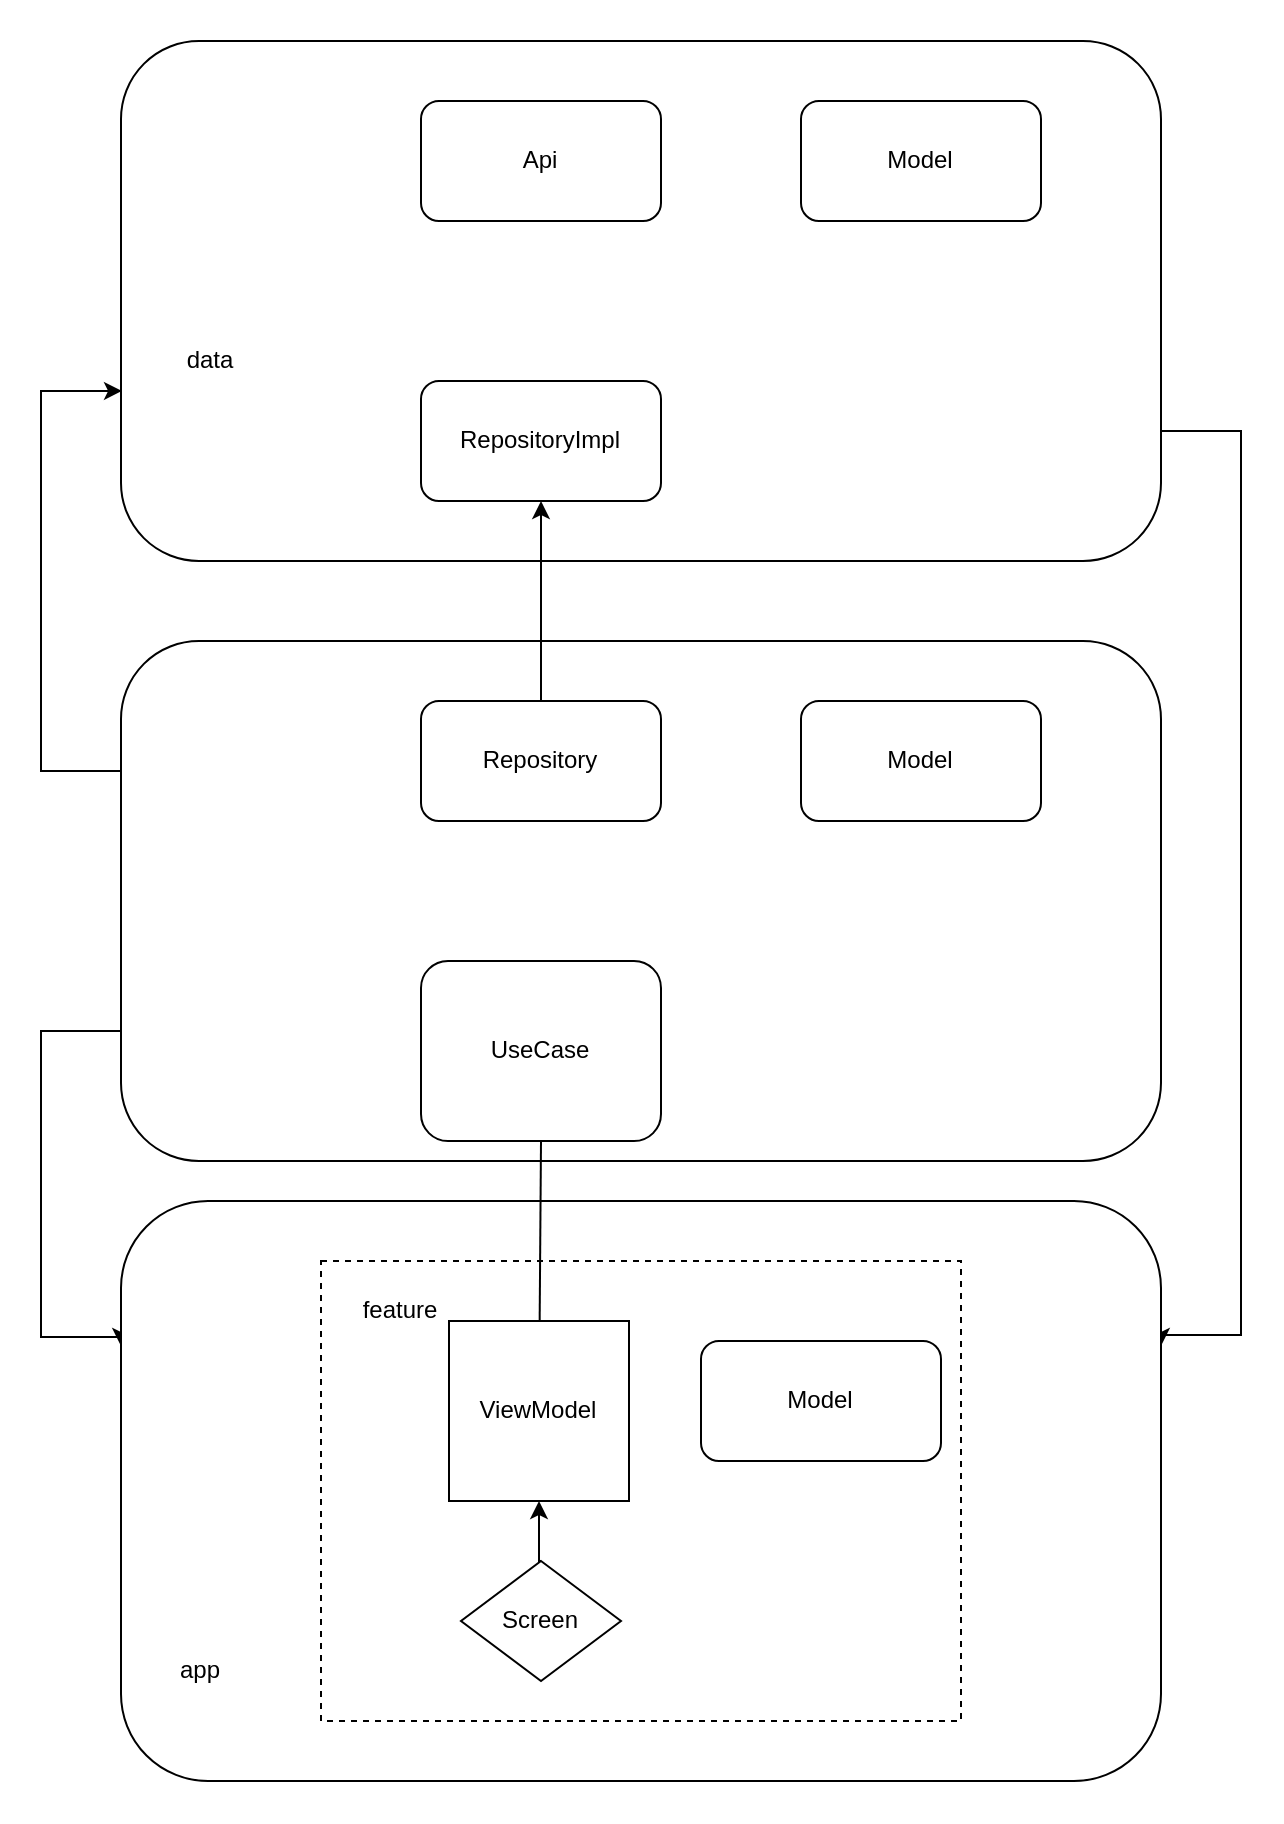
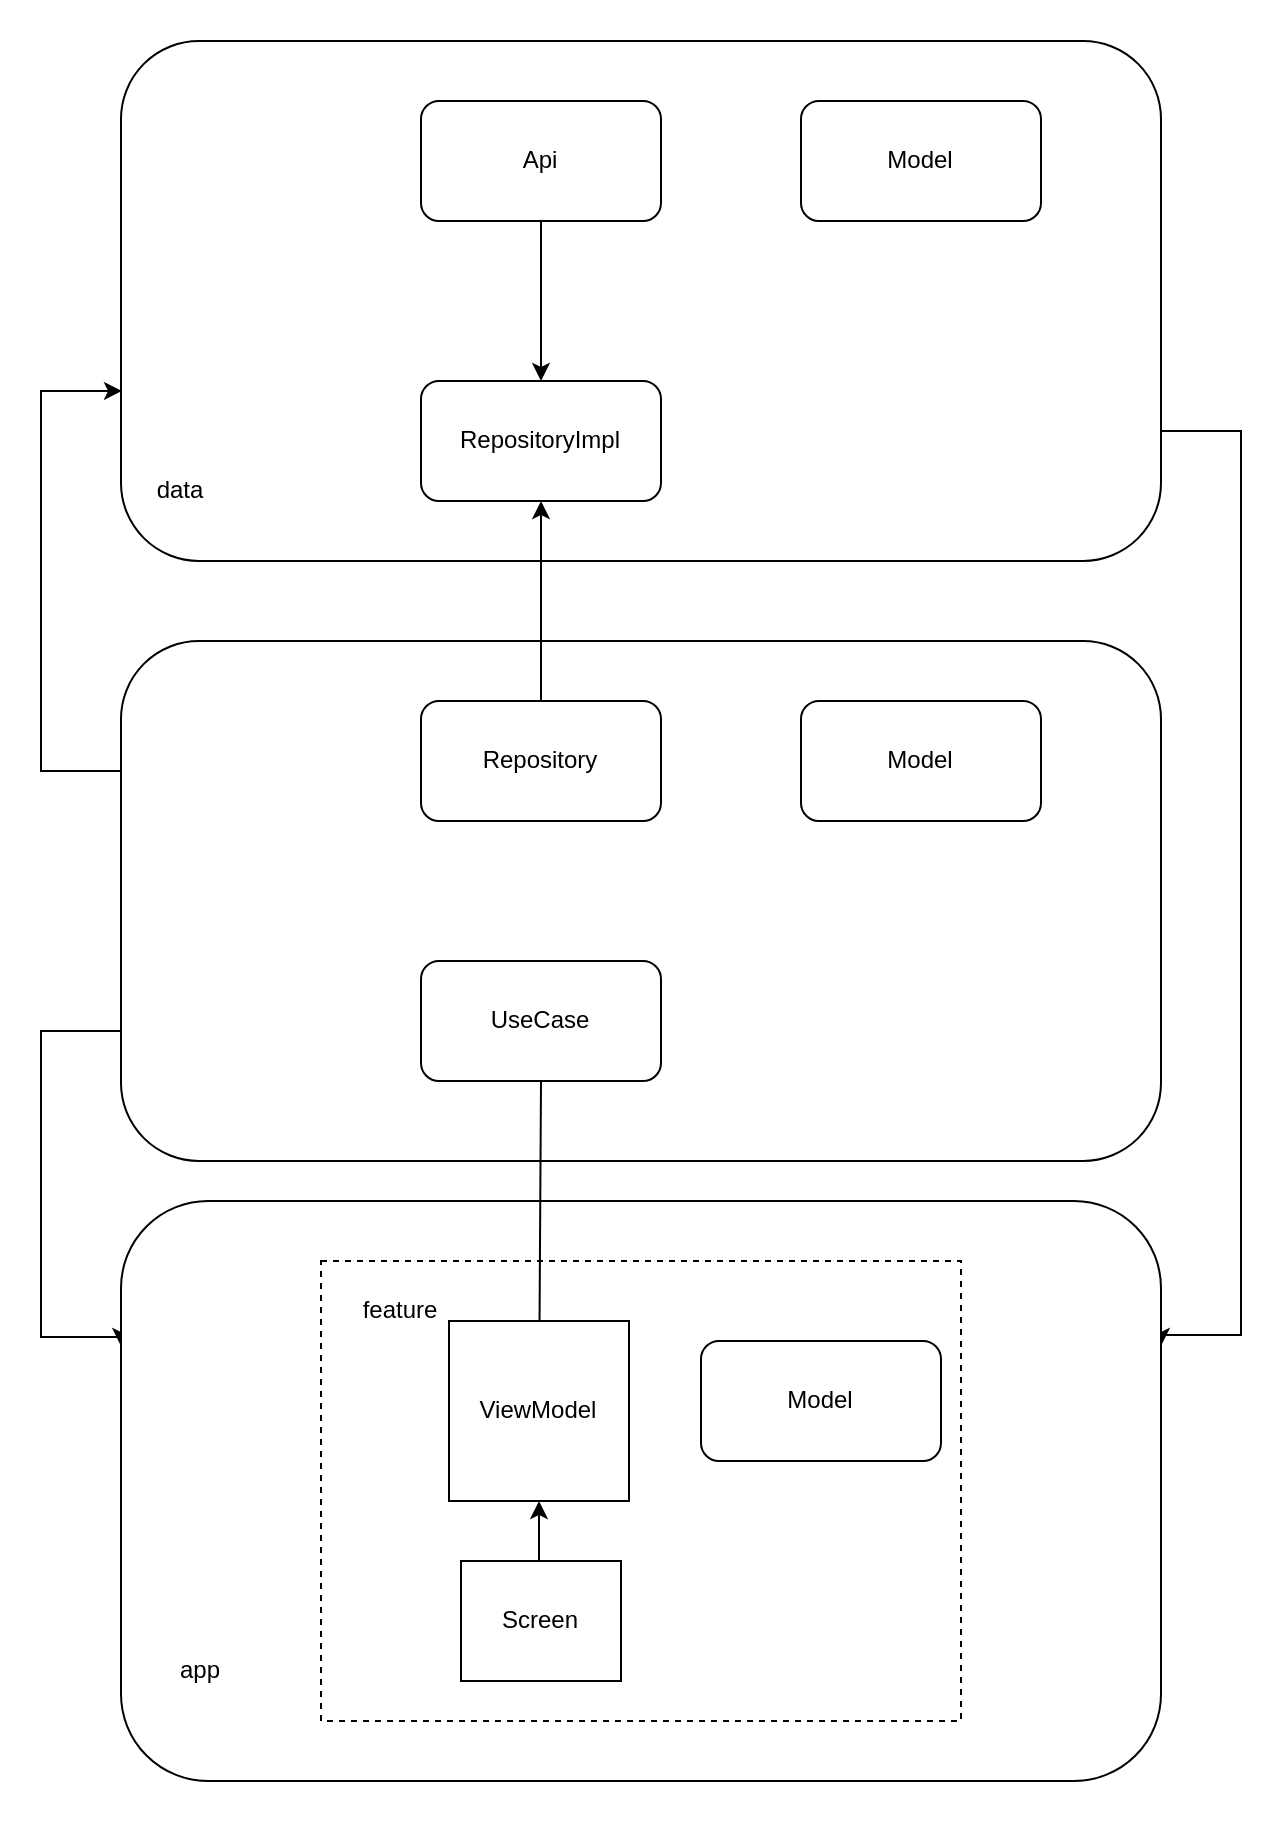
none -> (541, 294)
(211, 361) -> (181, 491)
(541, 1051) -> (541, 1021)
(541, 1621) -> (541, 1621)
